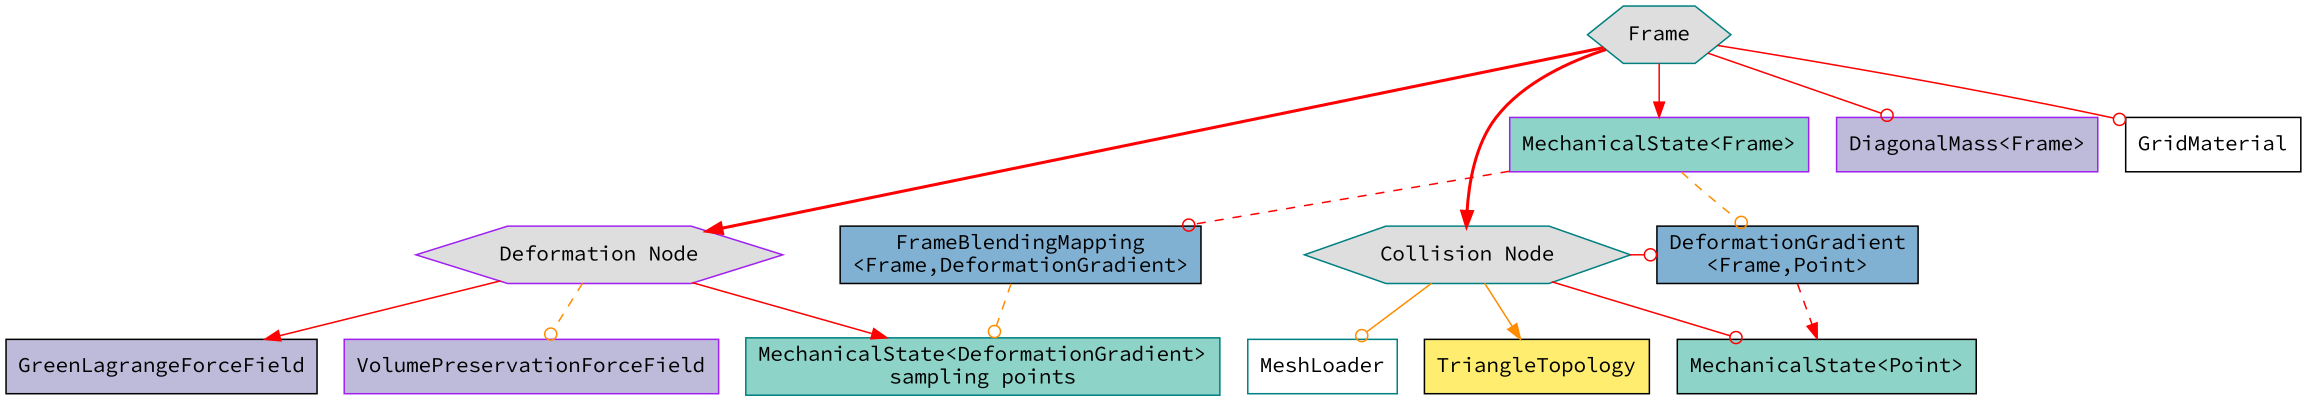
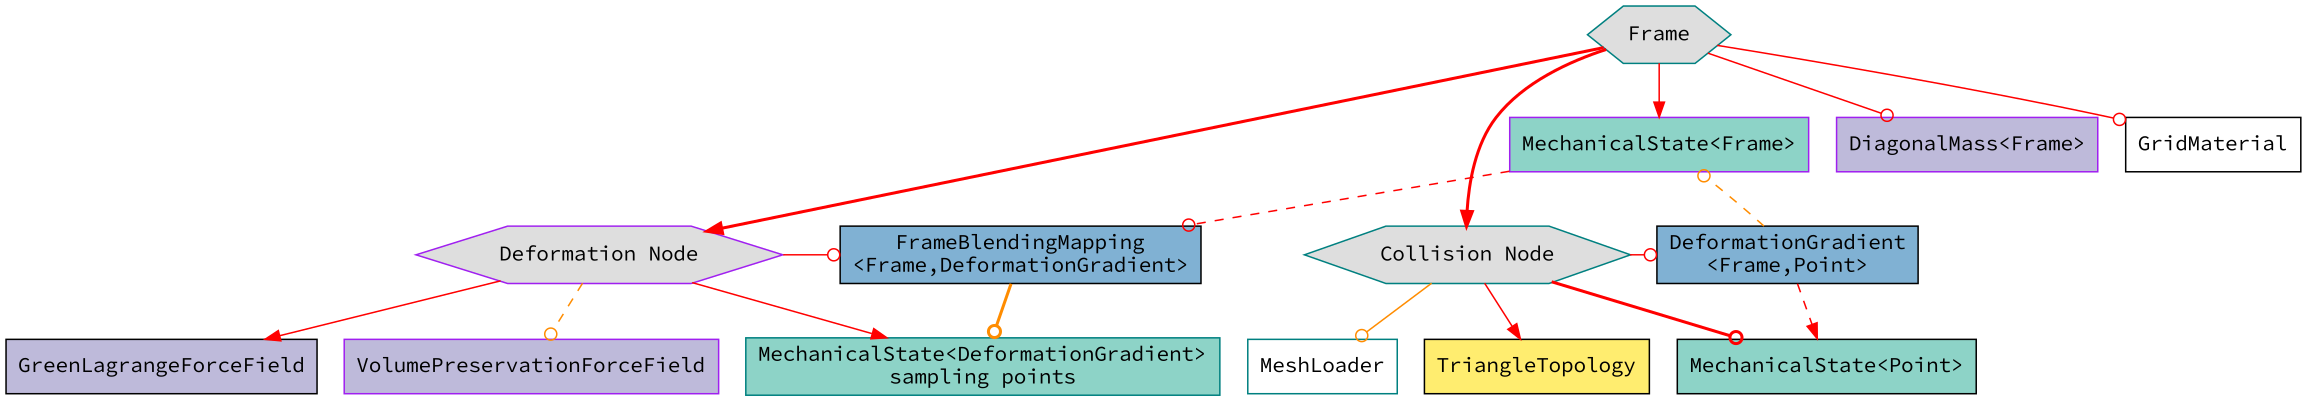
(1708, 196) -> (1737, 202)
none -> (805, 255)
(1004, 305) -> (1004, 305)
(1498, 305) -> (1498, 305)
(1641, 309) -> (1641, 309)
